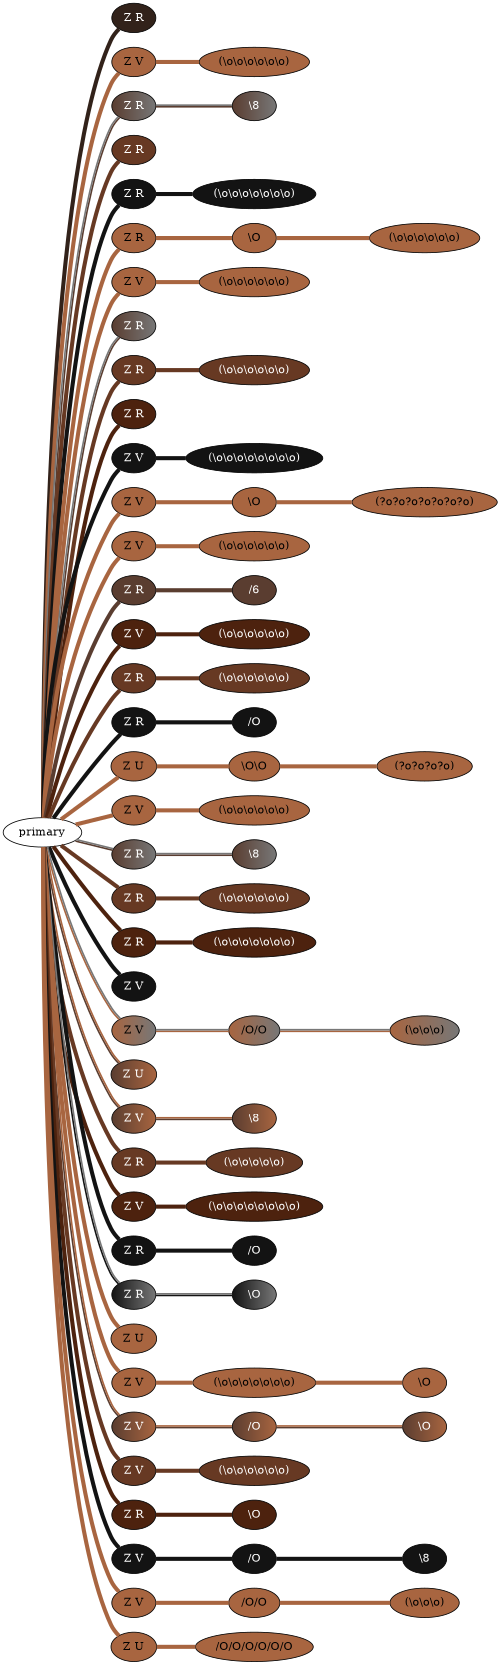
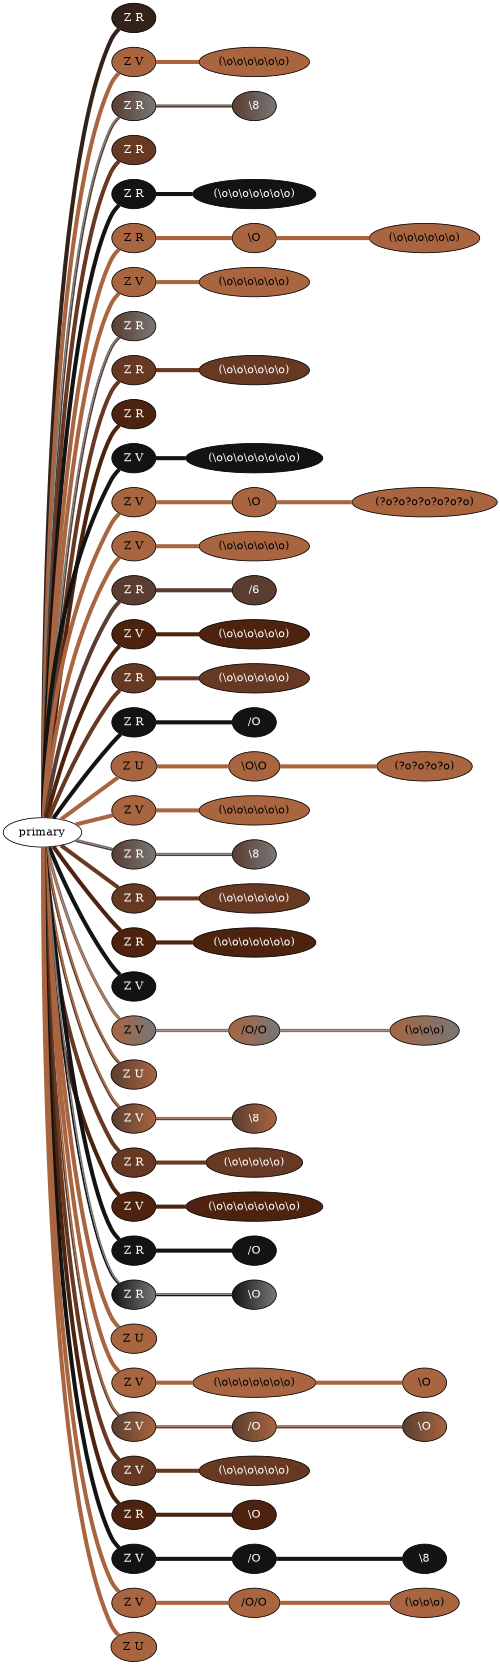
(254, 1647) -> none
